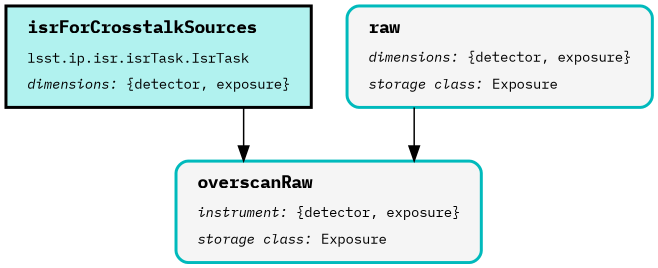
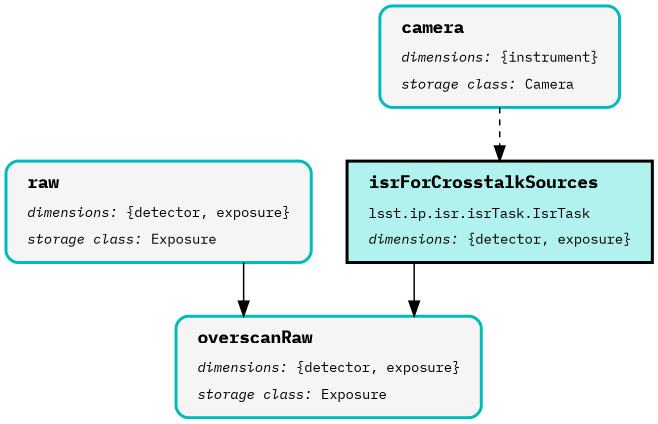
none -> (500, 57)
(243, 213) -> (243, 368)
